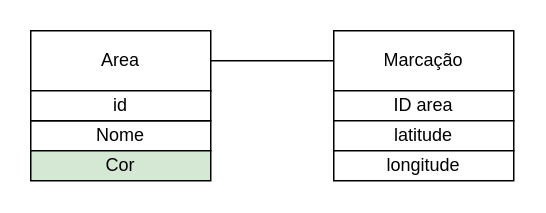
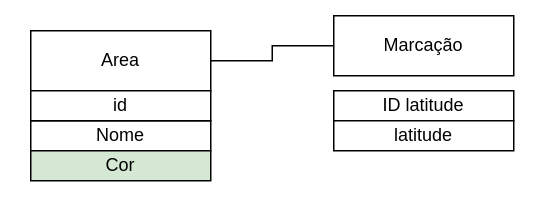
(424, 61) -> (424, 46)
(424, 106) -> (424, 106)
(424, 166) -> none
